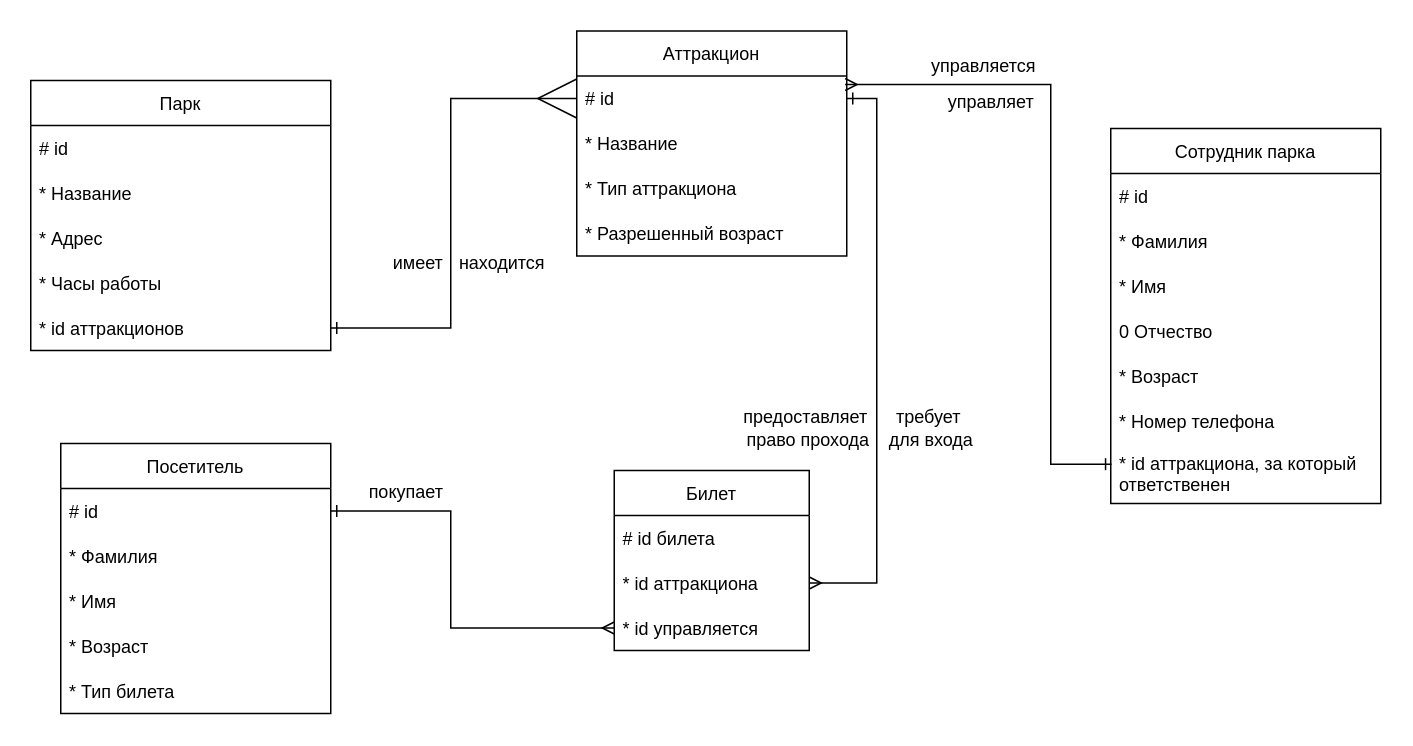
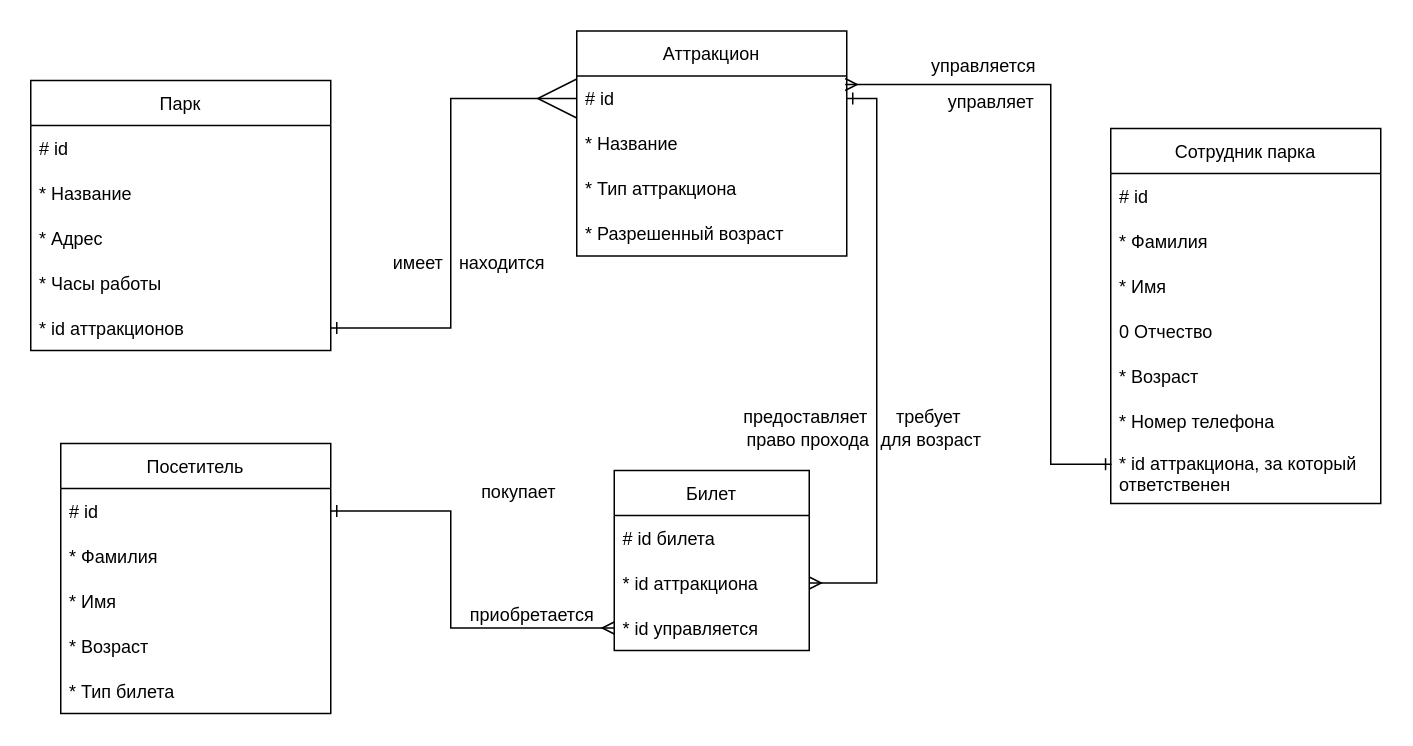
(932, 428) -> (932, 428)
(406, 493) -> (518, 493)
none -> (532, 616)
